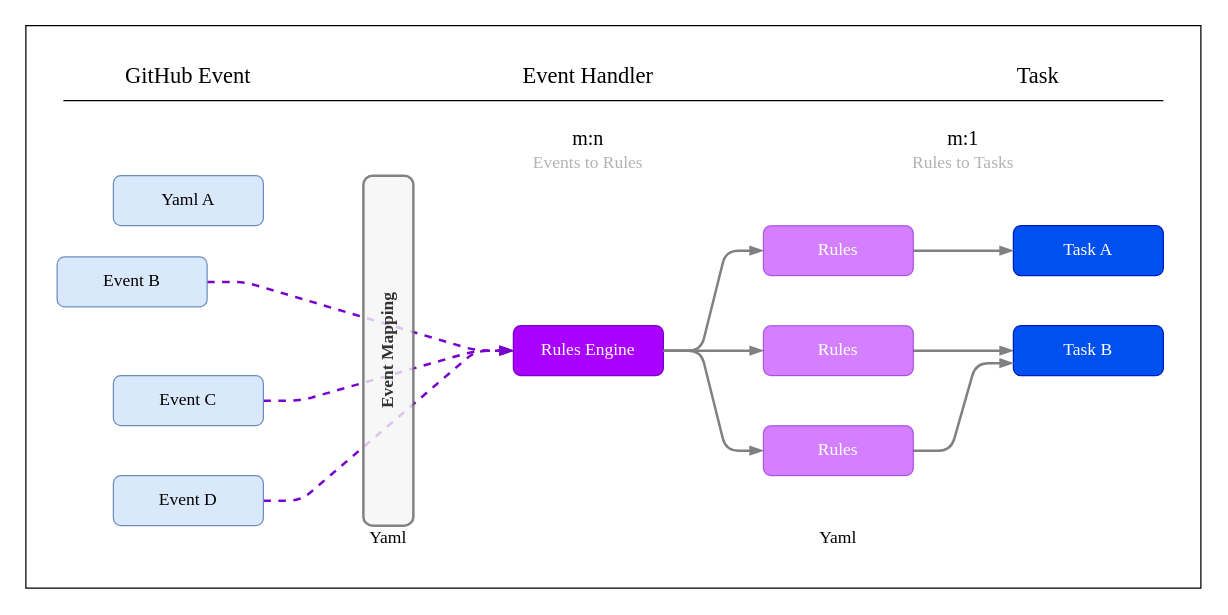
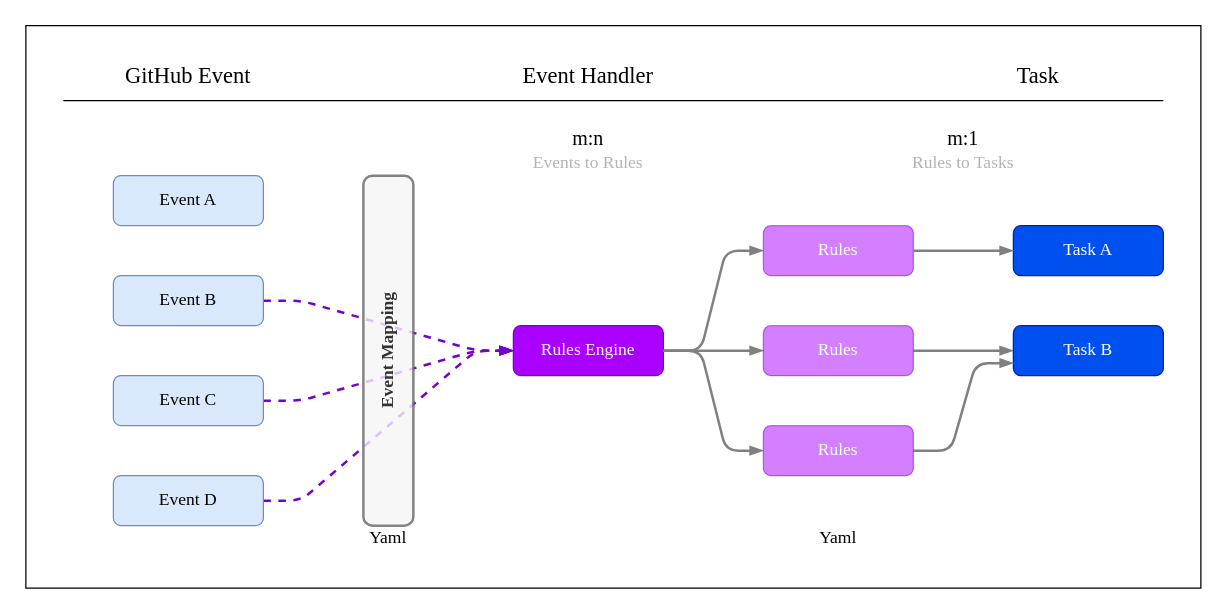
(188, 201) -> (188, 201)
(132, 282) -> (188, 301)
